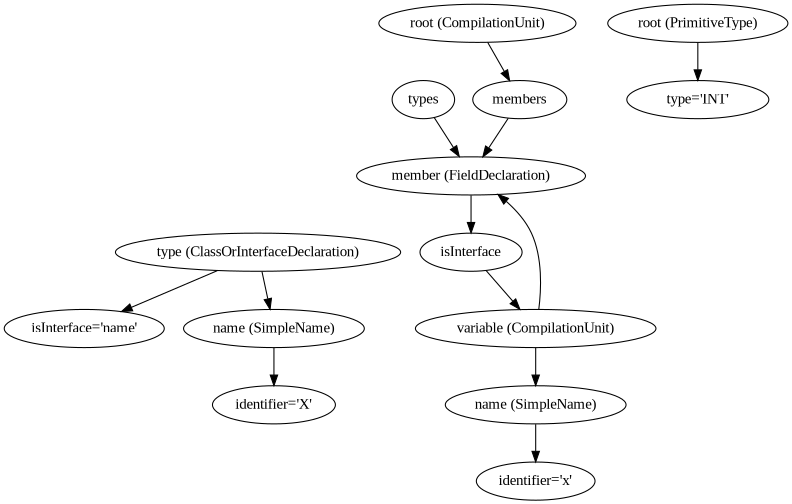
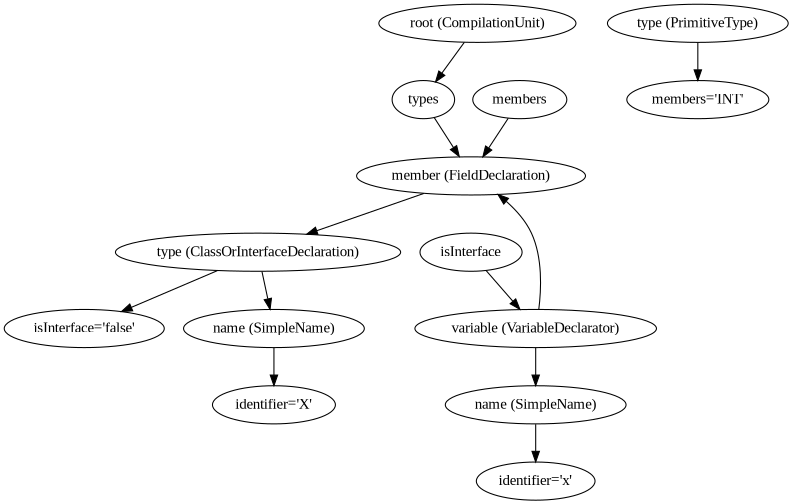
(698, 23) -> (698, 23)
(496, 57) -> (453, 58)
(698, 100) -> (698, 100)
(471, 209) -> (370, 212)
(84, 329) -> (84, 329)
(536, 329) -> (536, 329)
